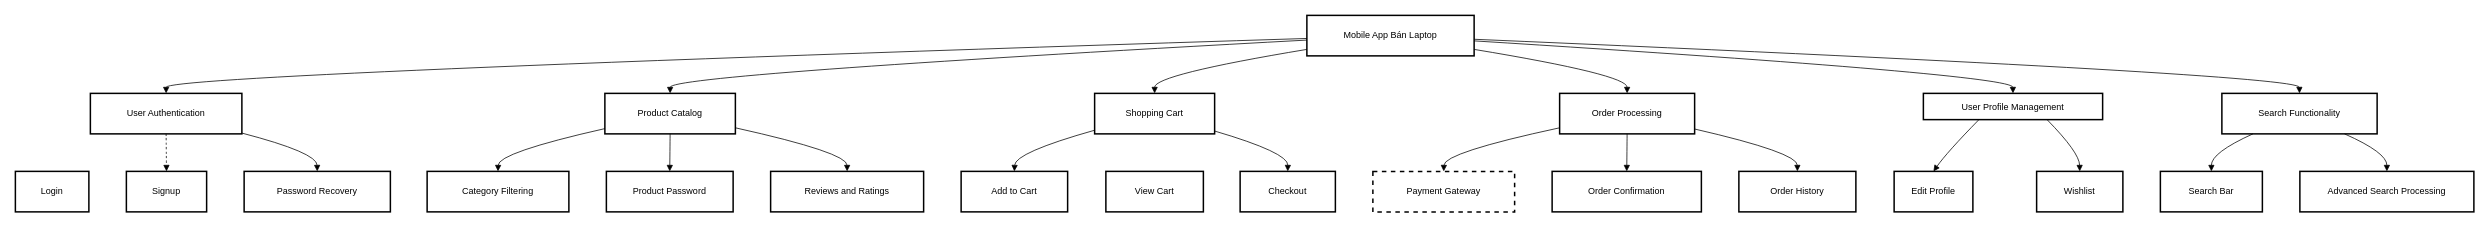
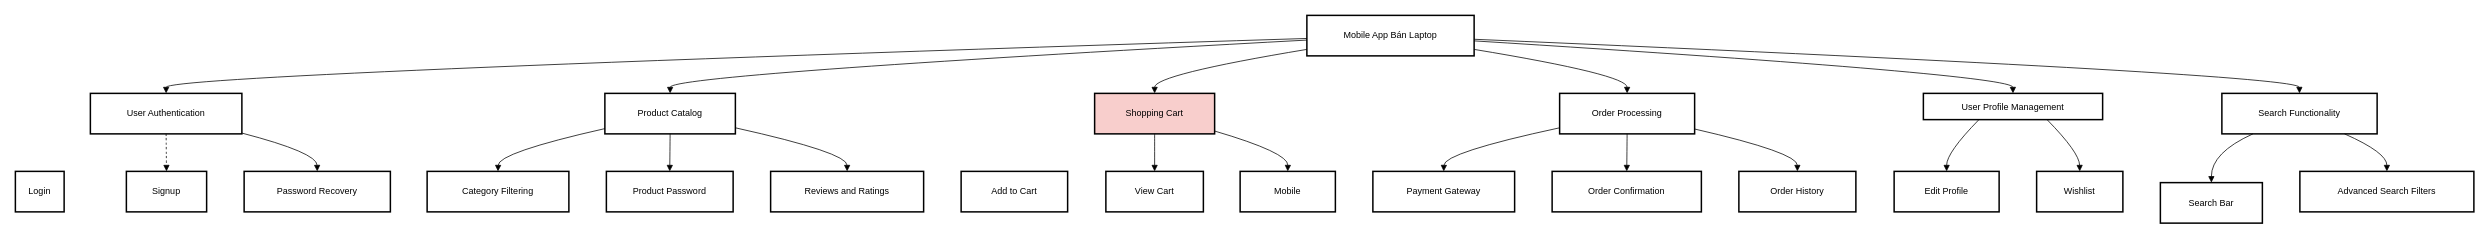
(1155, 114) -> (1155, 114)
(1053, 143) -> none
none -> (1155, 149)
(52, 192) -> (40, 192)
(1288, 192) -> (1288, 192)
(1444, 192) -> (1444, 192)
(1934, 192) -> (1947, 192)
(2211, 192) -> (2211, 203)
(2387, 192) -> (2387, 192)
